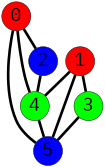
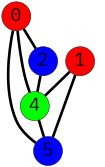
(88, 106) -> none
